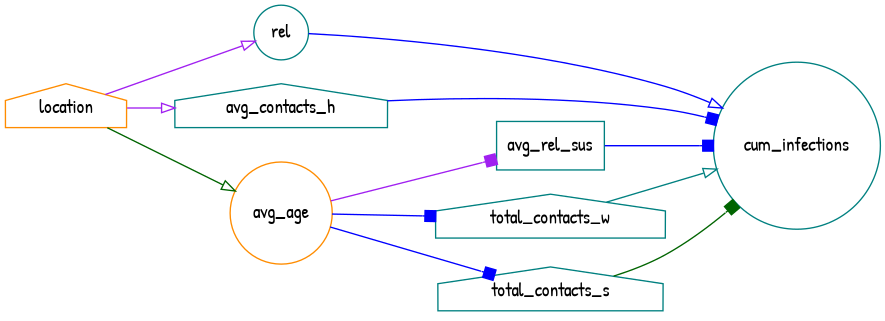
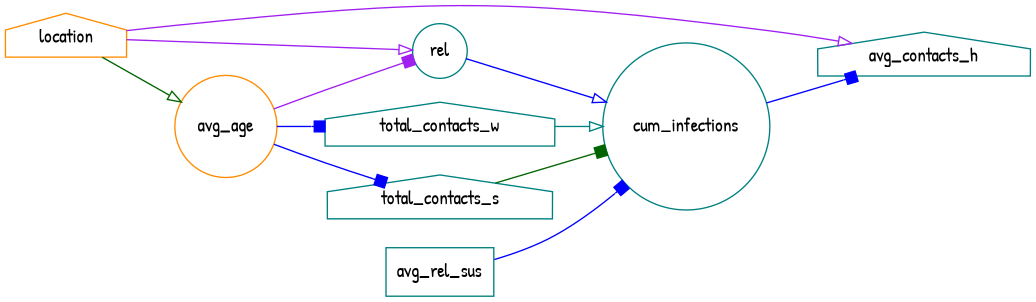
(546, 100) -> (805, 91)
(407, 182) -> (337, 86)
